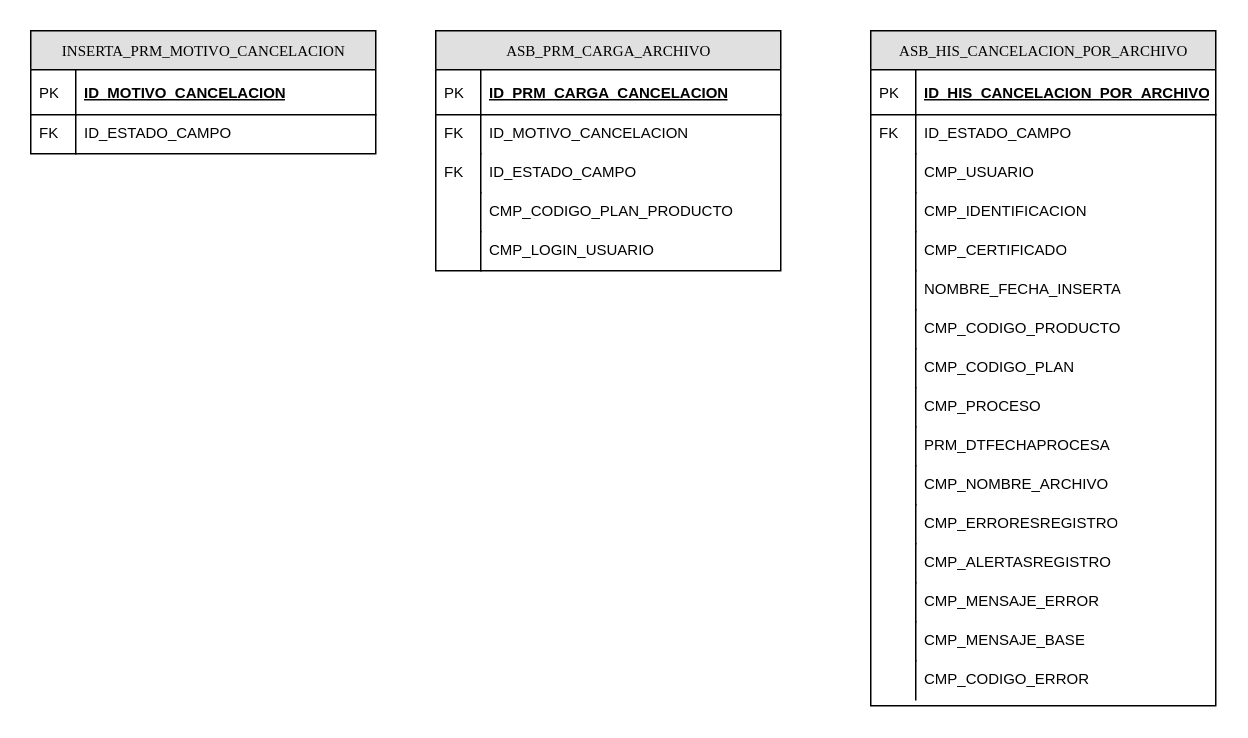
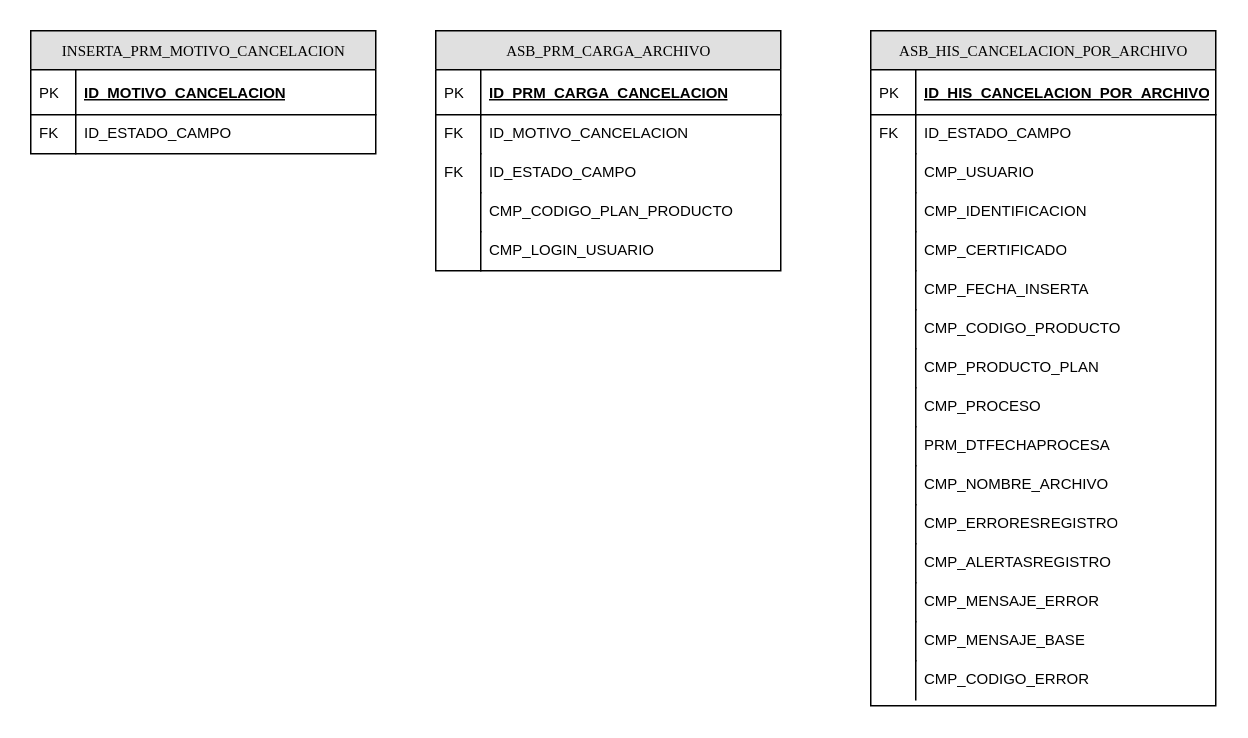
(1009, 290) -> (996, 290)
(988, 368) -> (996, 368)
